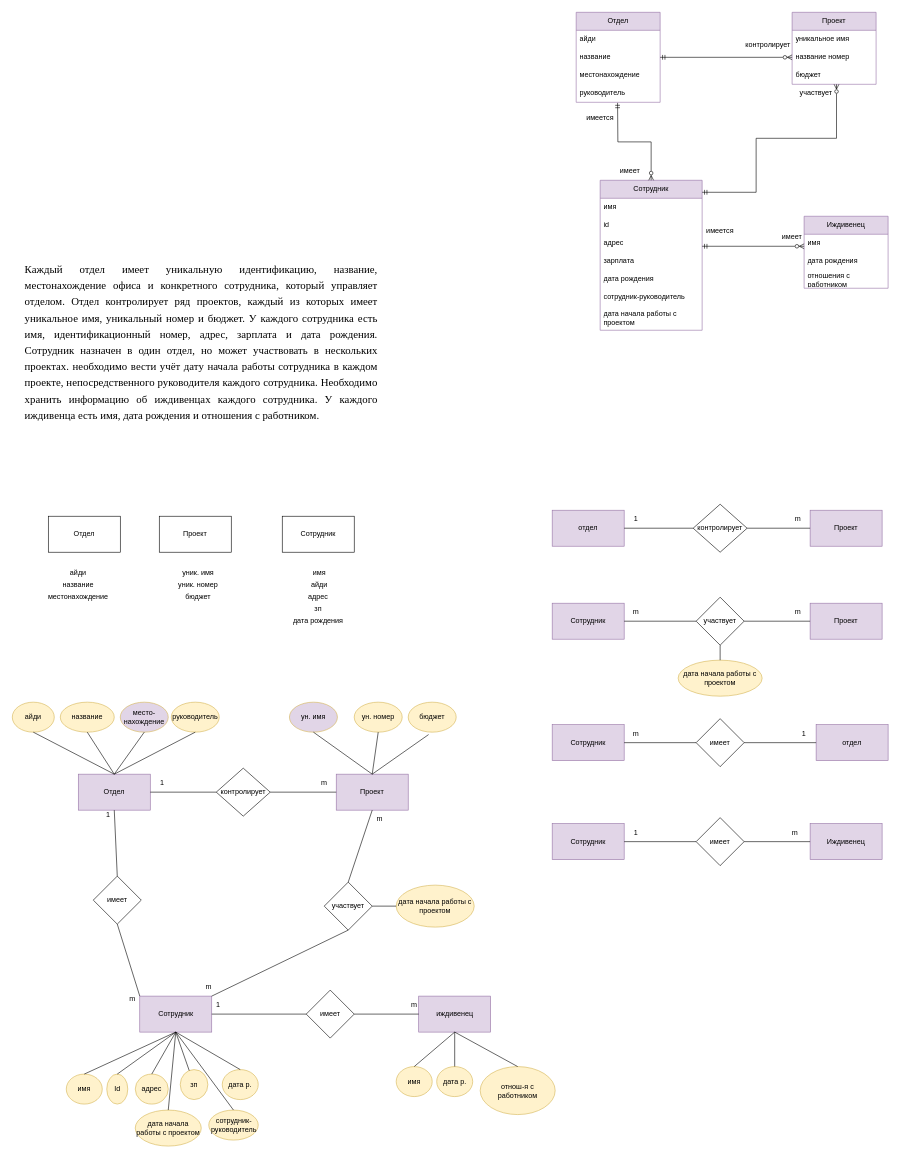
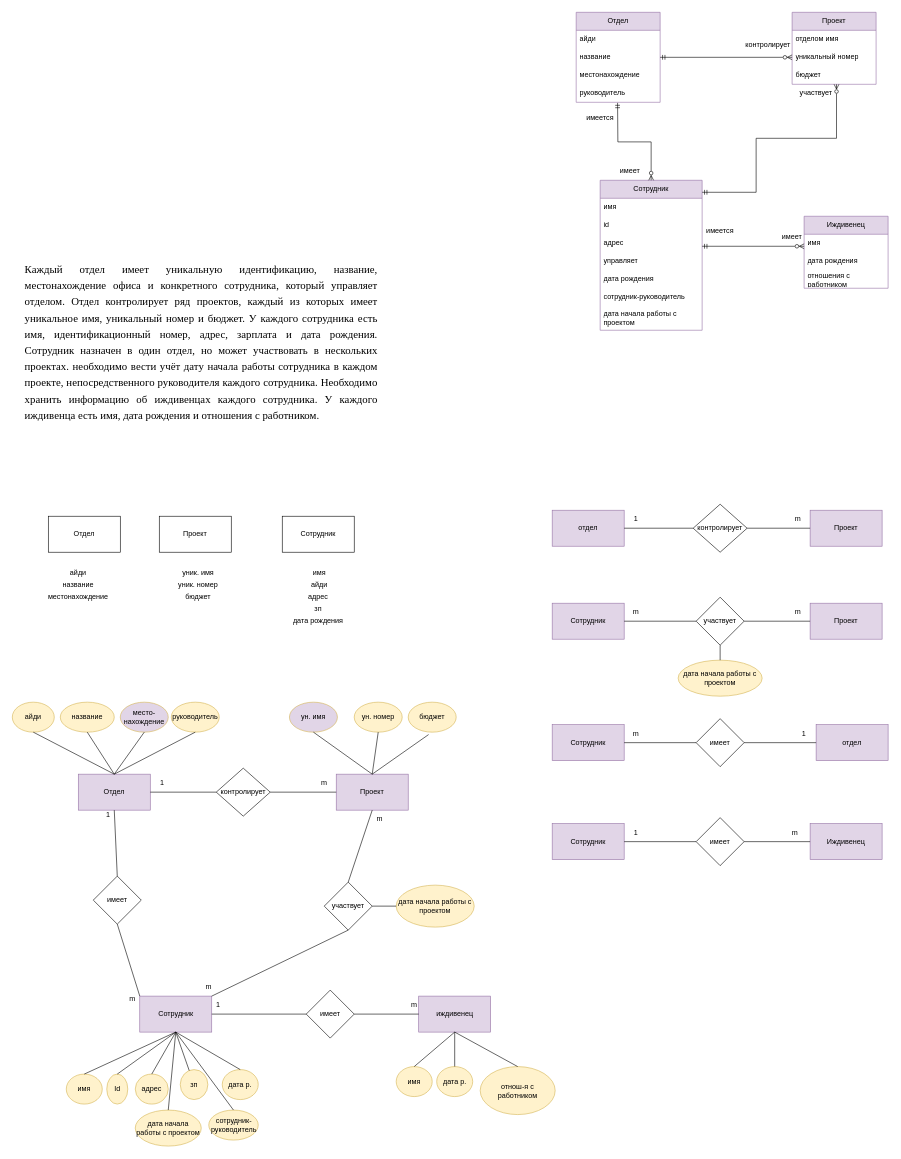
(823, 39) -> (817, 39)
(823, 57) -> (827, 57)
(620, 261) -> (622, 261)
